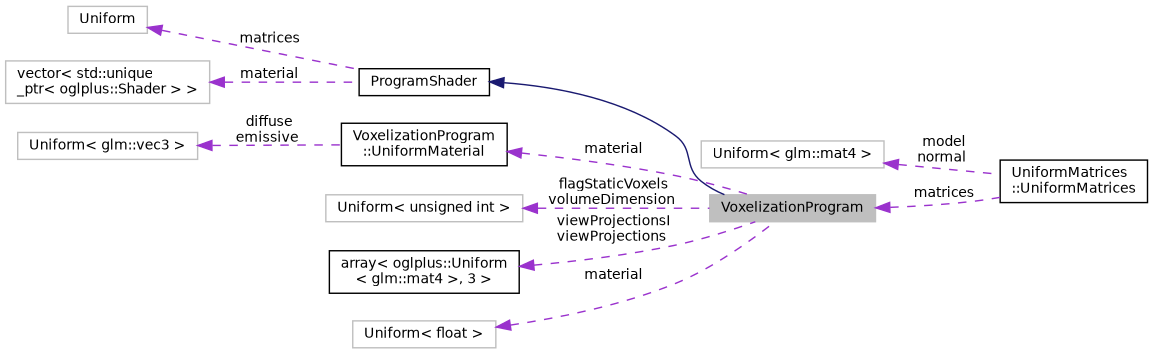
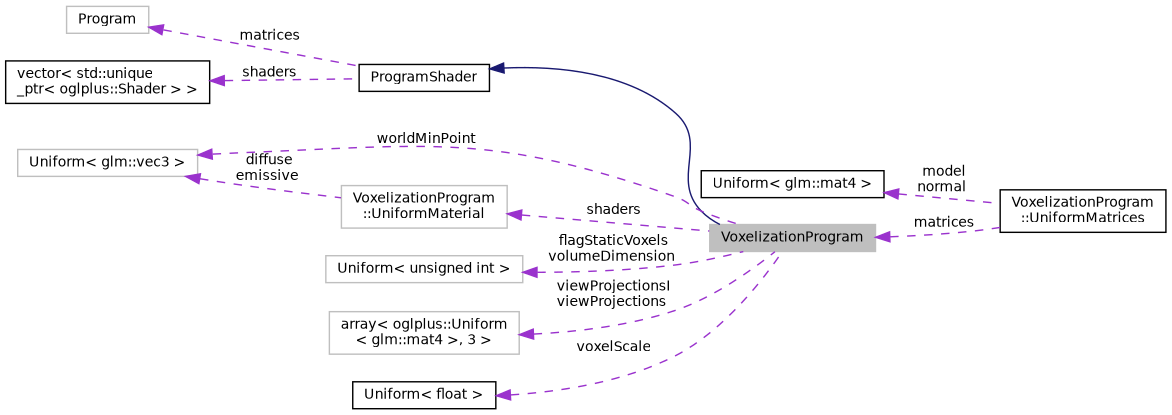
(108, 20) -> (108, 20)
(268, 74) -> (268, 73)
(108, 82) -> (108, 82)
(424, 144) -> (424, 207)
(612, 149) -> (612, 210)
none -> (482, 150)
(793, 154) -> (793, 184)
(1074, 181) -> (1083, 211)
(424, 272) -> (424, 333)
(612, 276) -> (612, 348)
(424, 334) -> (424, 395)
